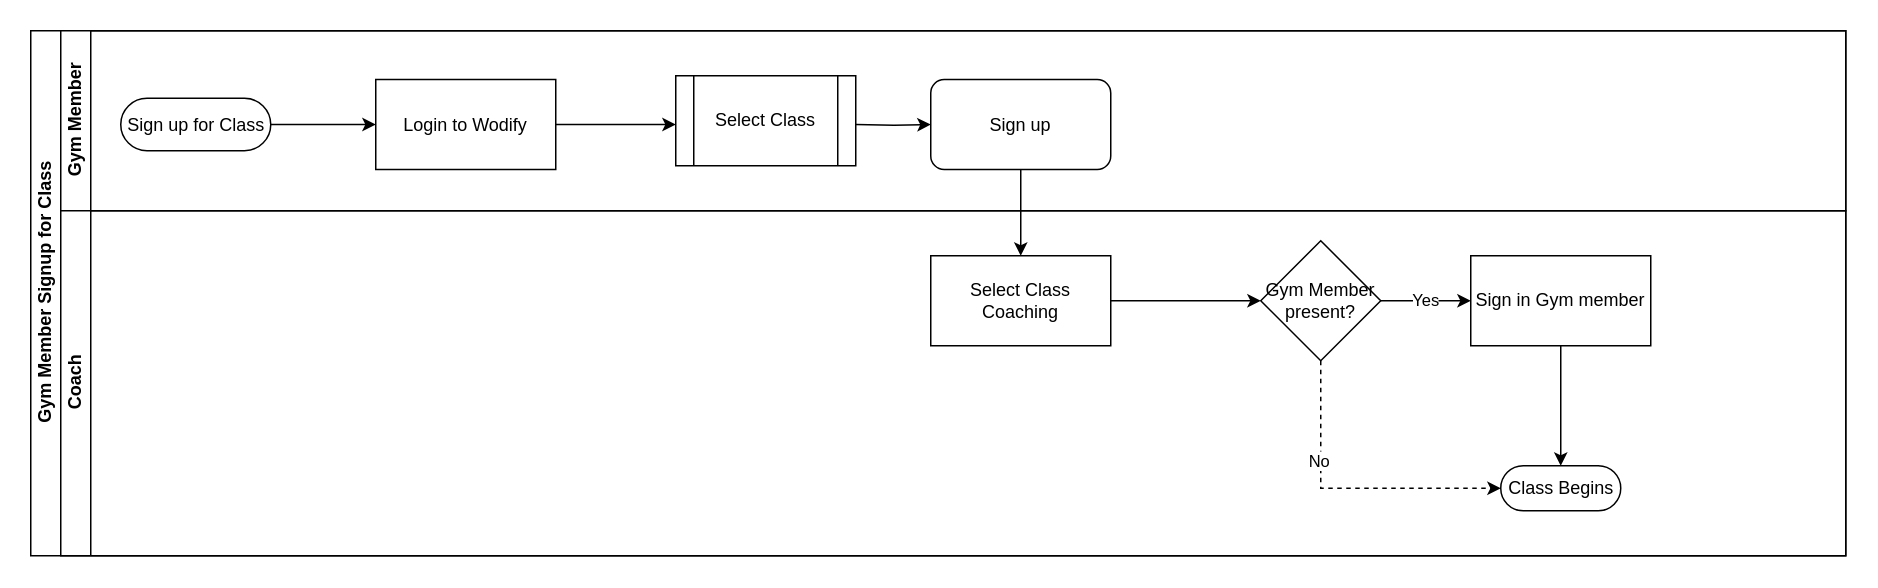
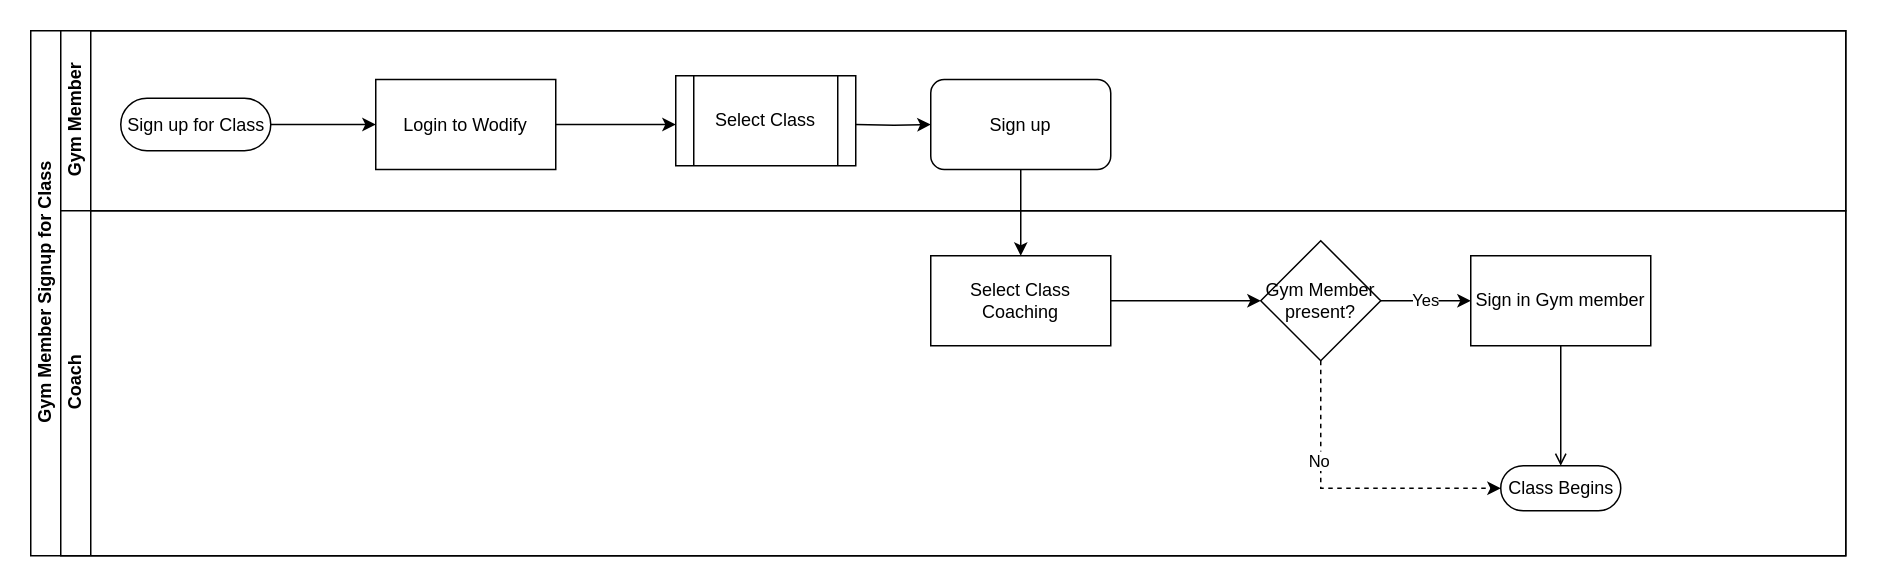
(1561, 454) -> (1561, 456)
